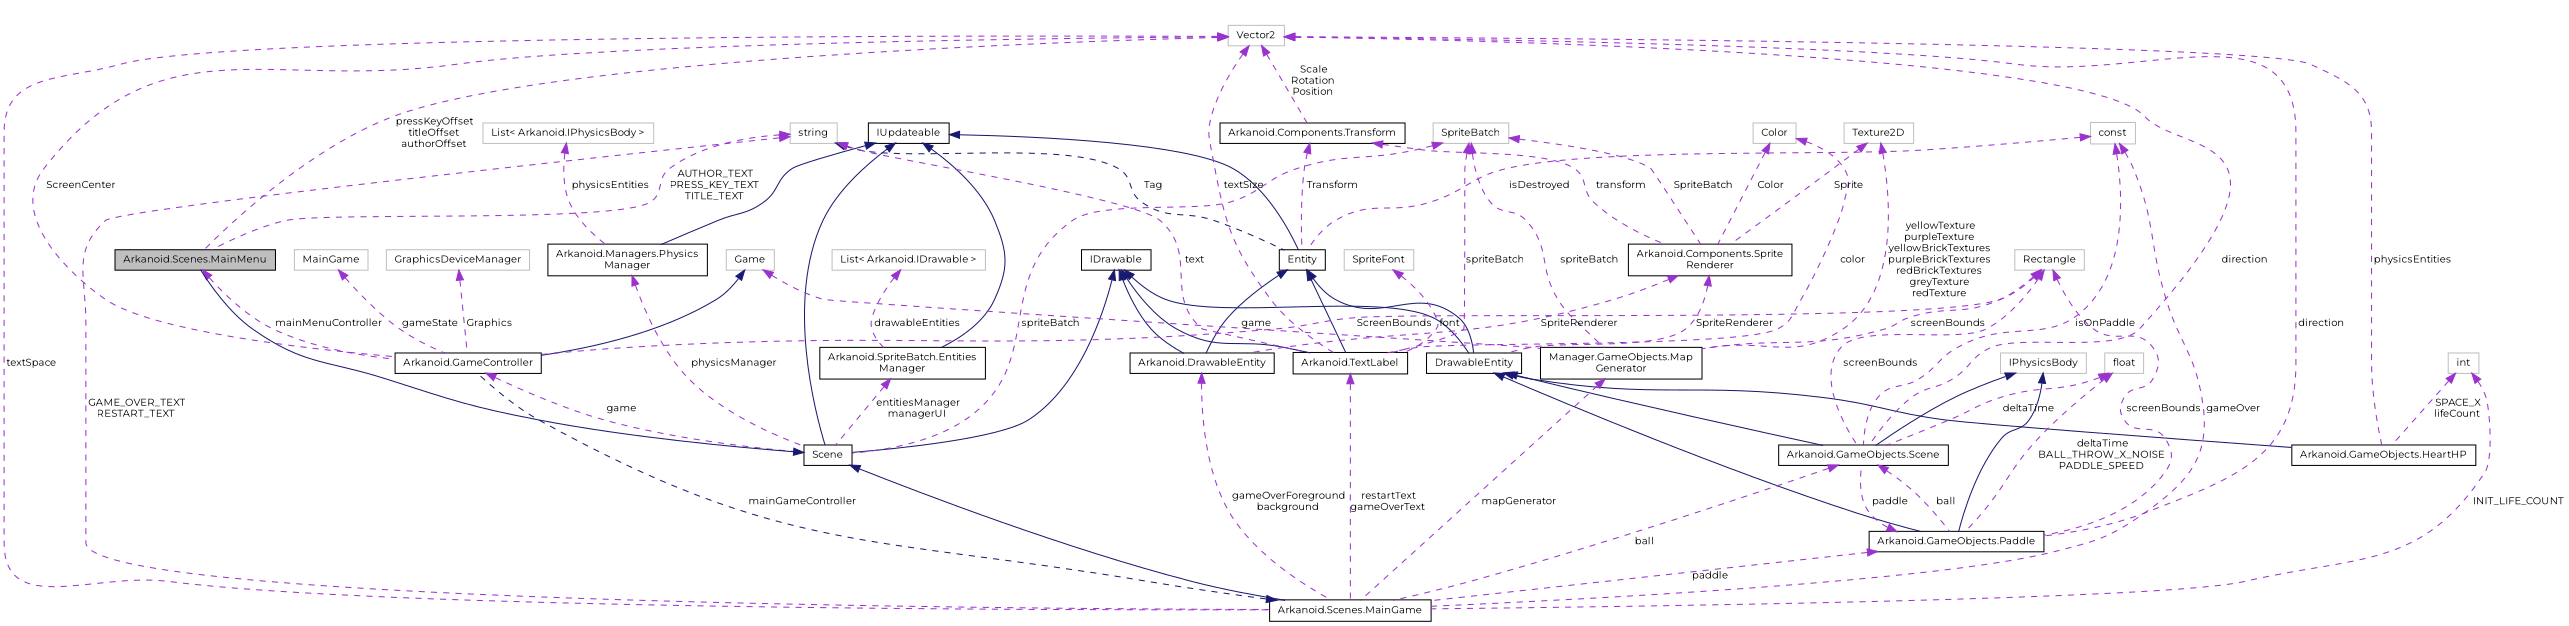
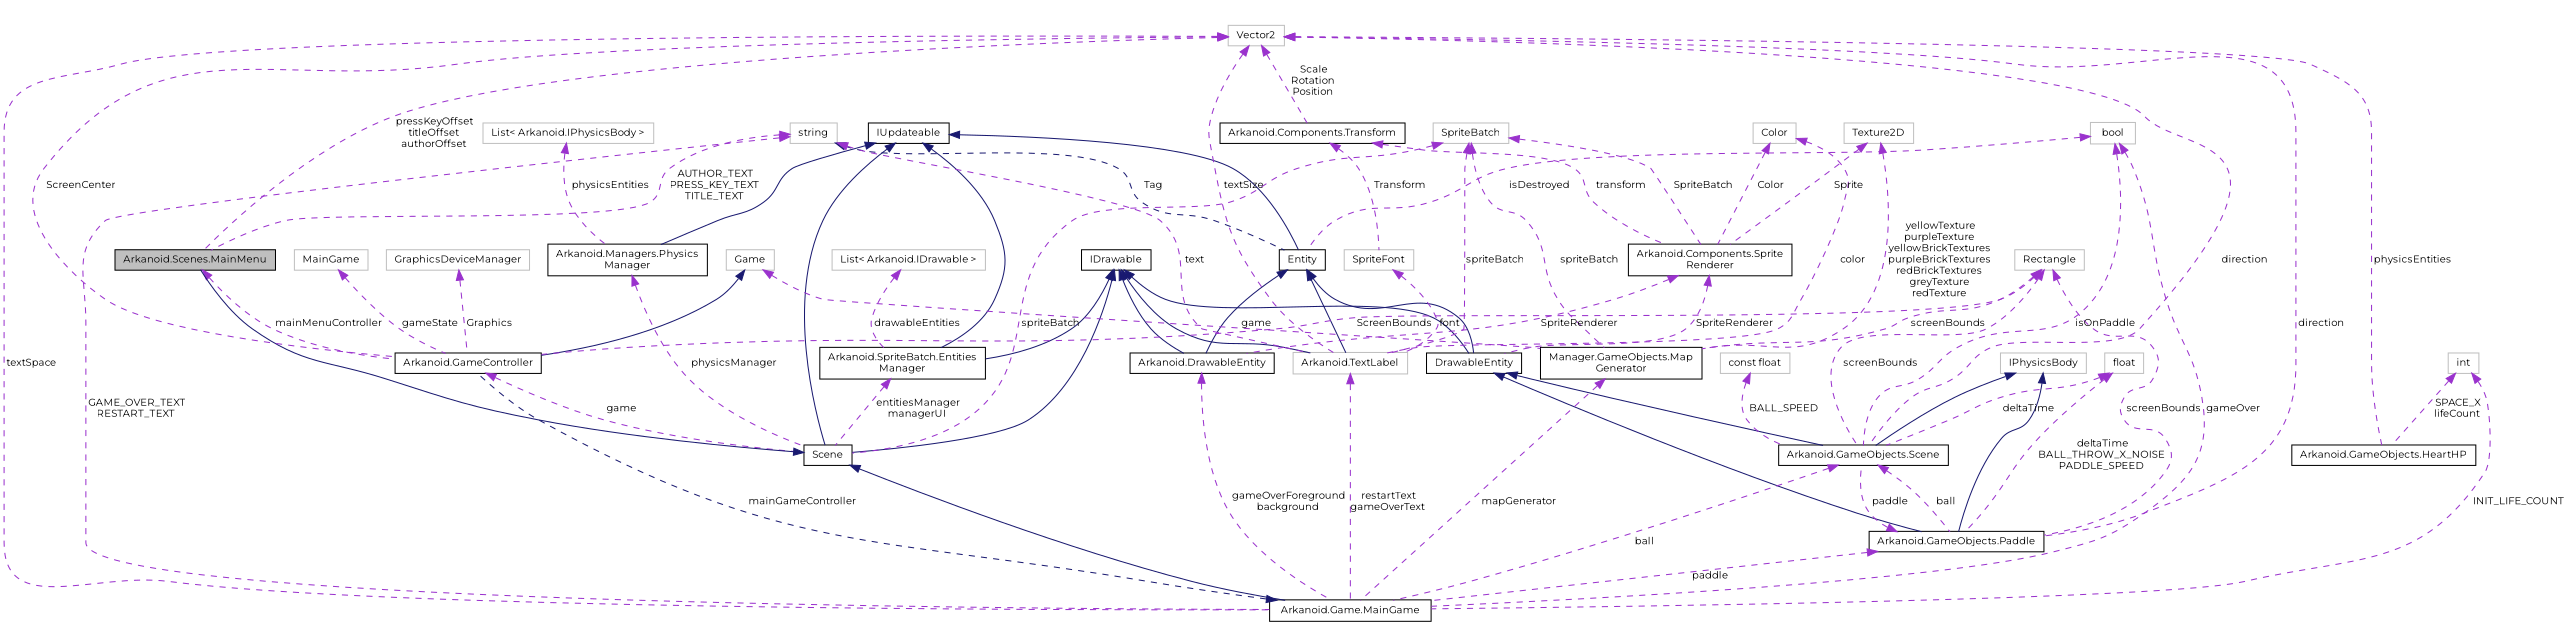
(2113, 133) -> (2113, 133)
(1302, 201) -> (1370, 194)
none -> (1066, 332)
(1350, 363) -> (1350, 363)
none -> (1755, 363)
(1883, 408) -> none
(1350, 611) -> (1350, 611)
